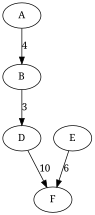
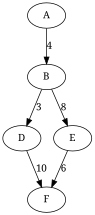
none -> (58, 104)
